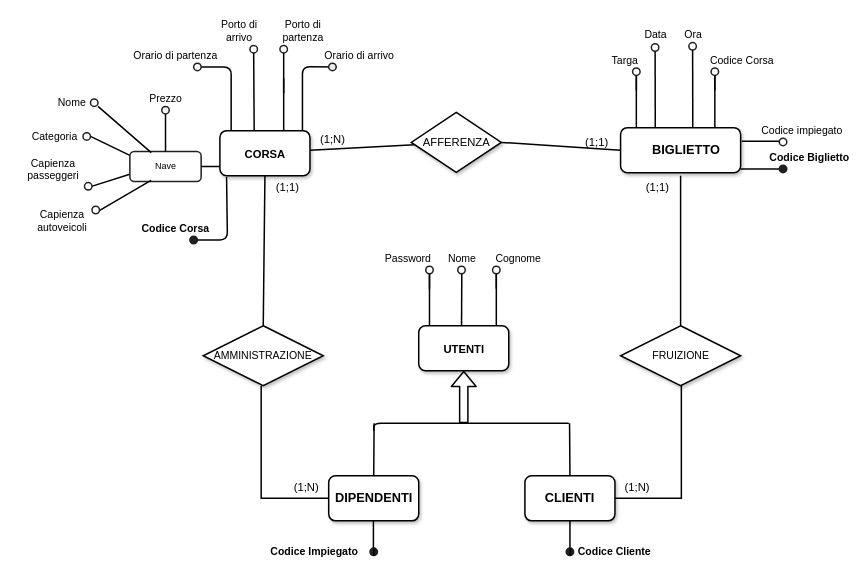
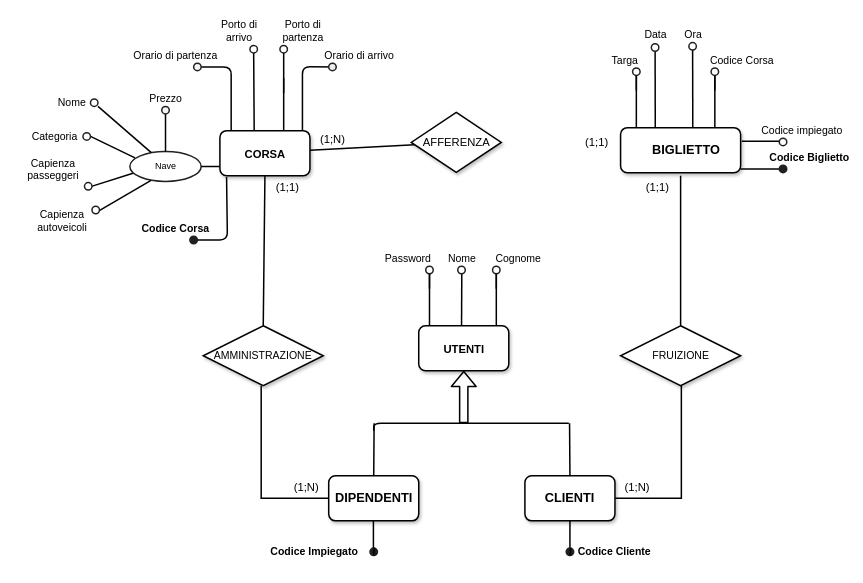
(560, 146) -> none
(165, 166) -> (165, 166)
